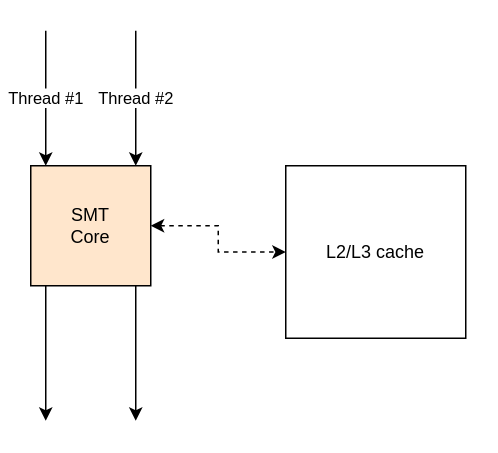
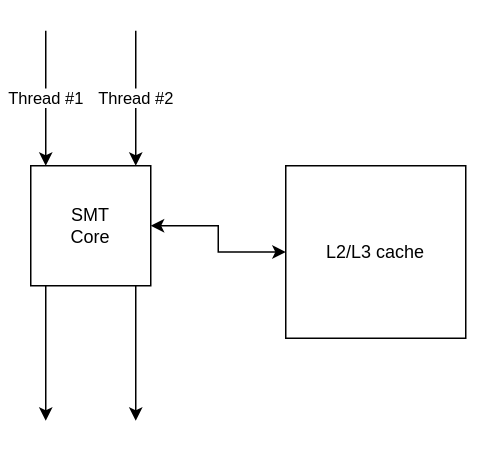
(91, 226) -> (91, 226)
(218, 240) -> (218, 240)
